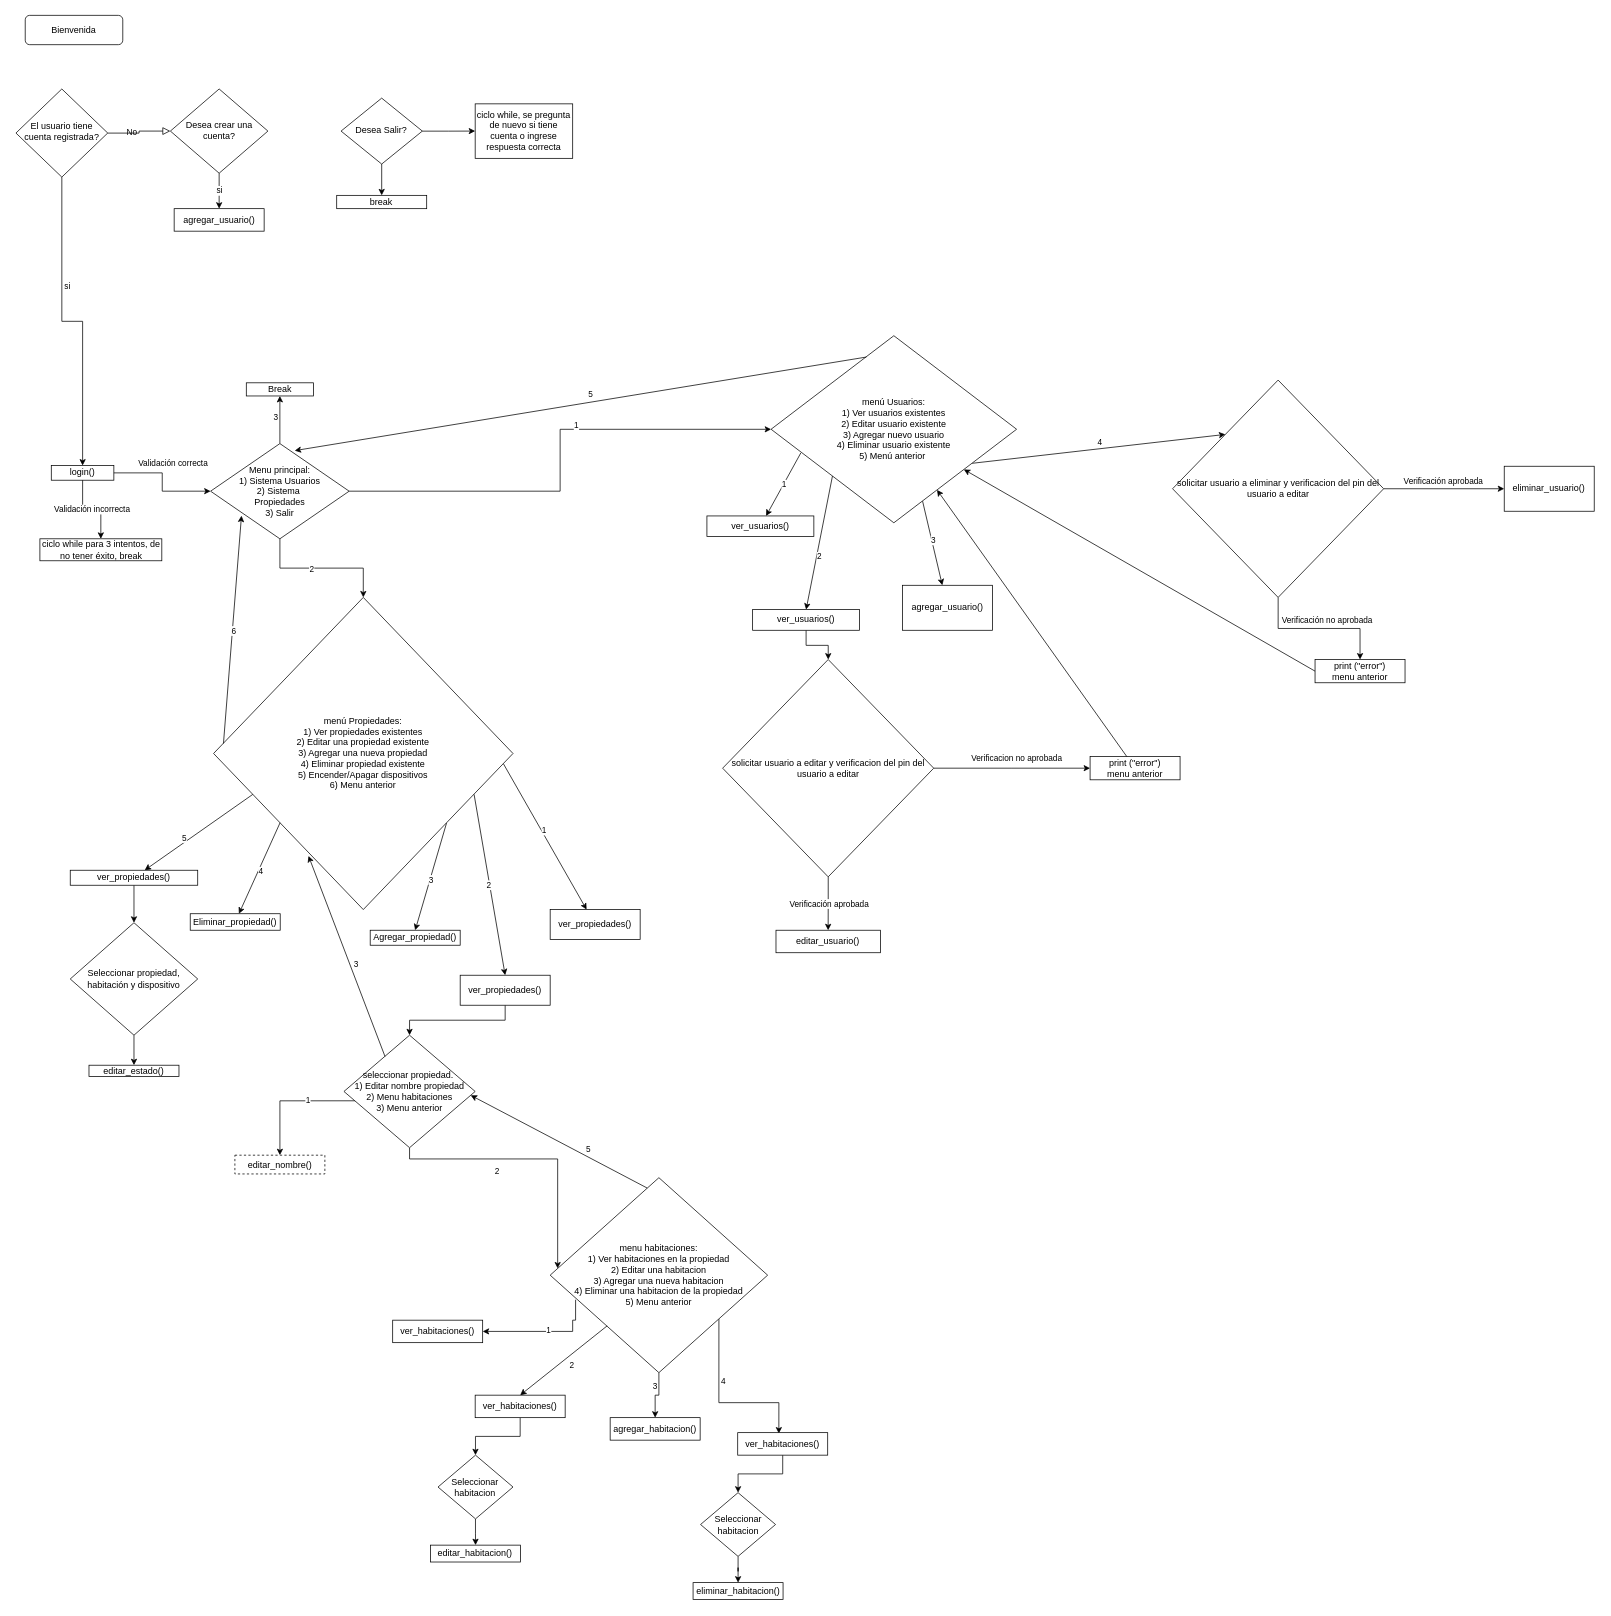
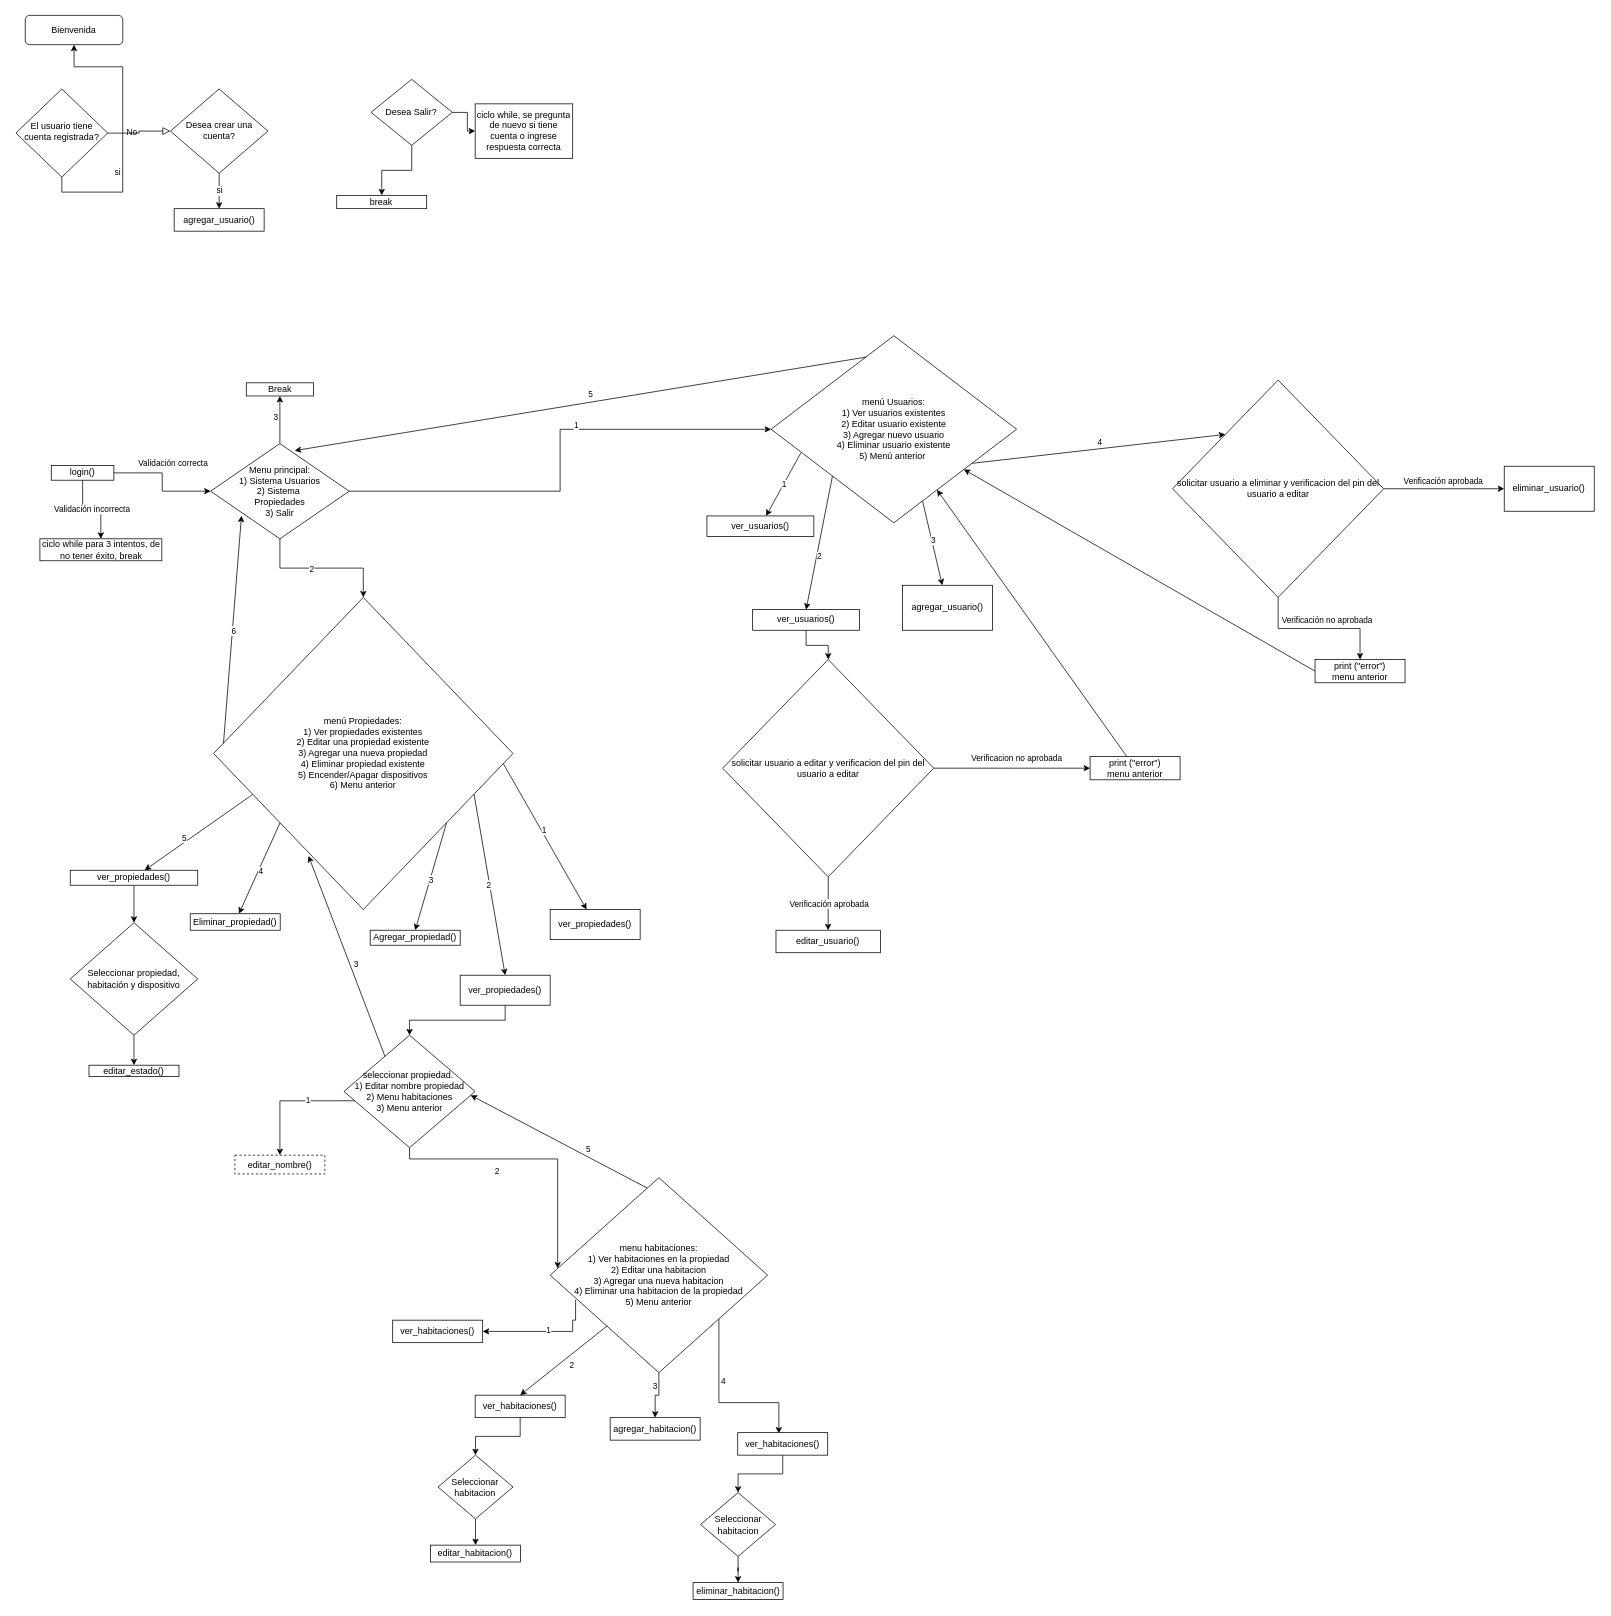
(382, 131) -> (412, 112)
(83, 380) -> (123, 106)
